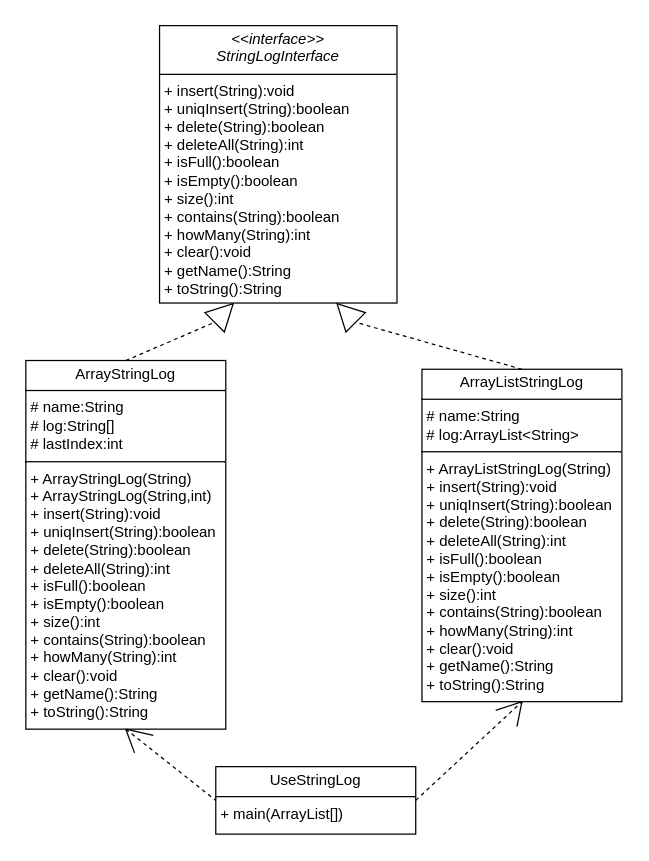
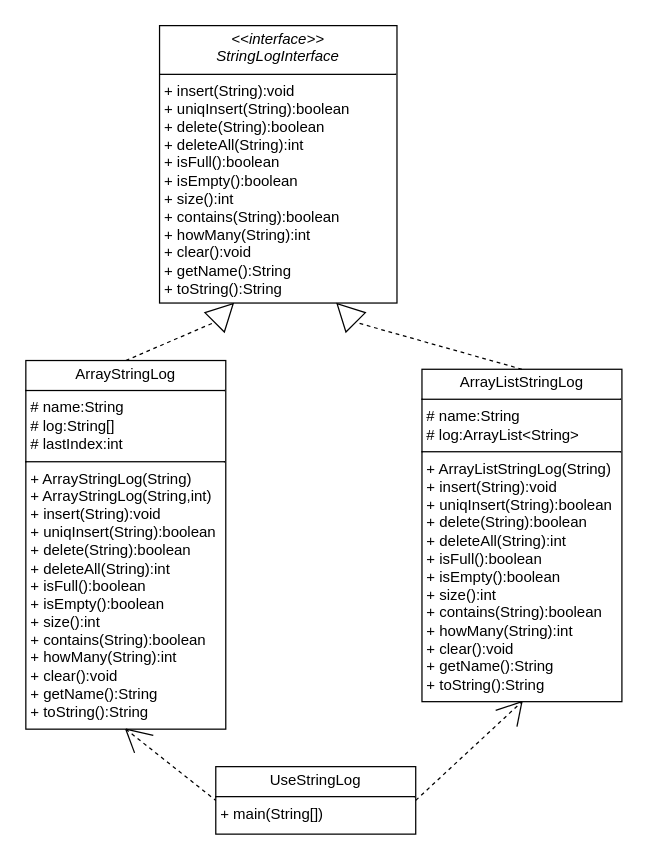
(290, 785) -> (277, 785)
